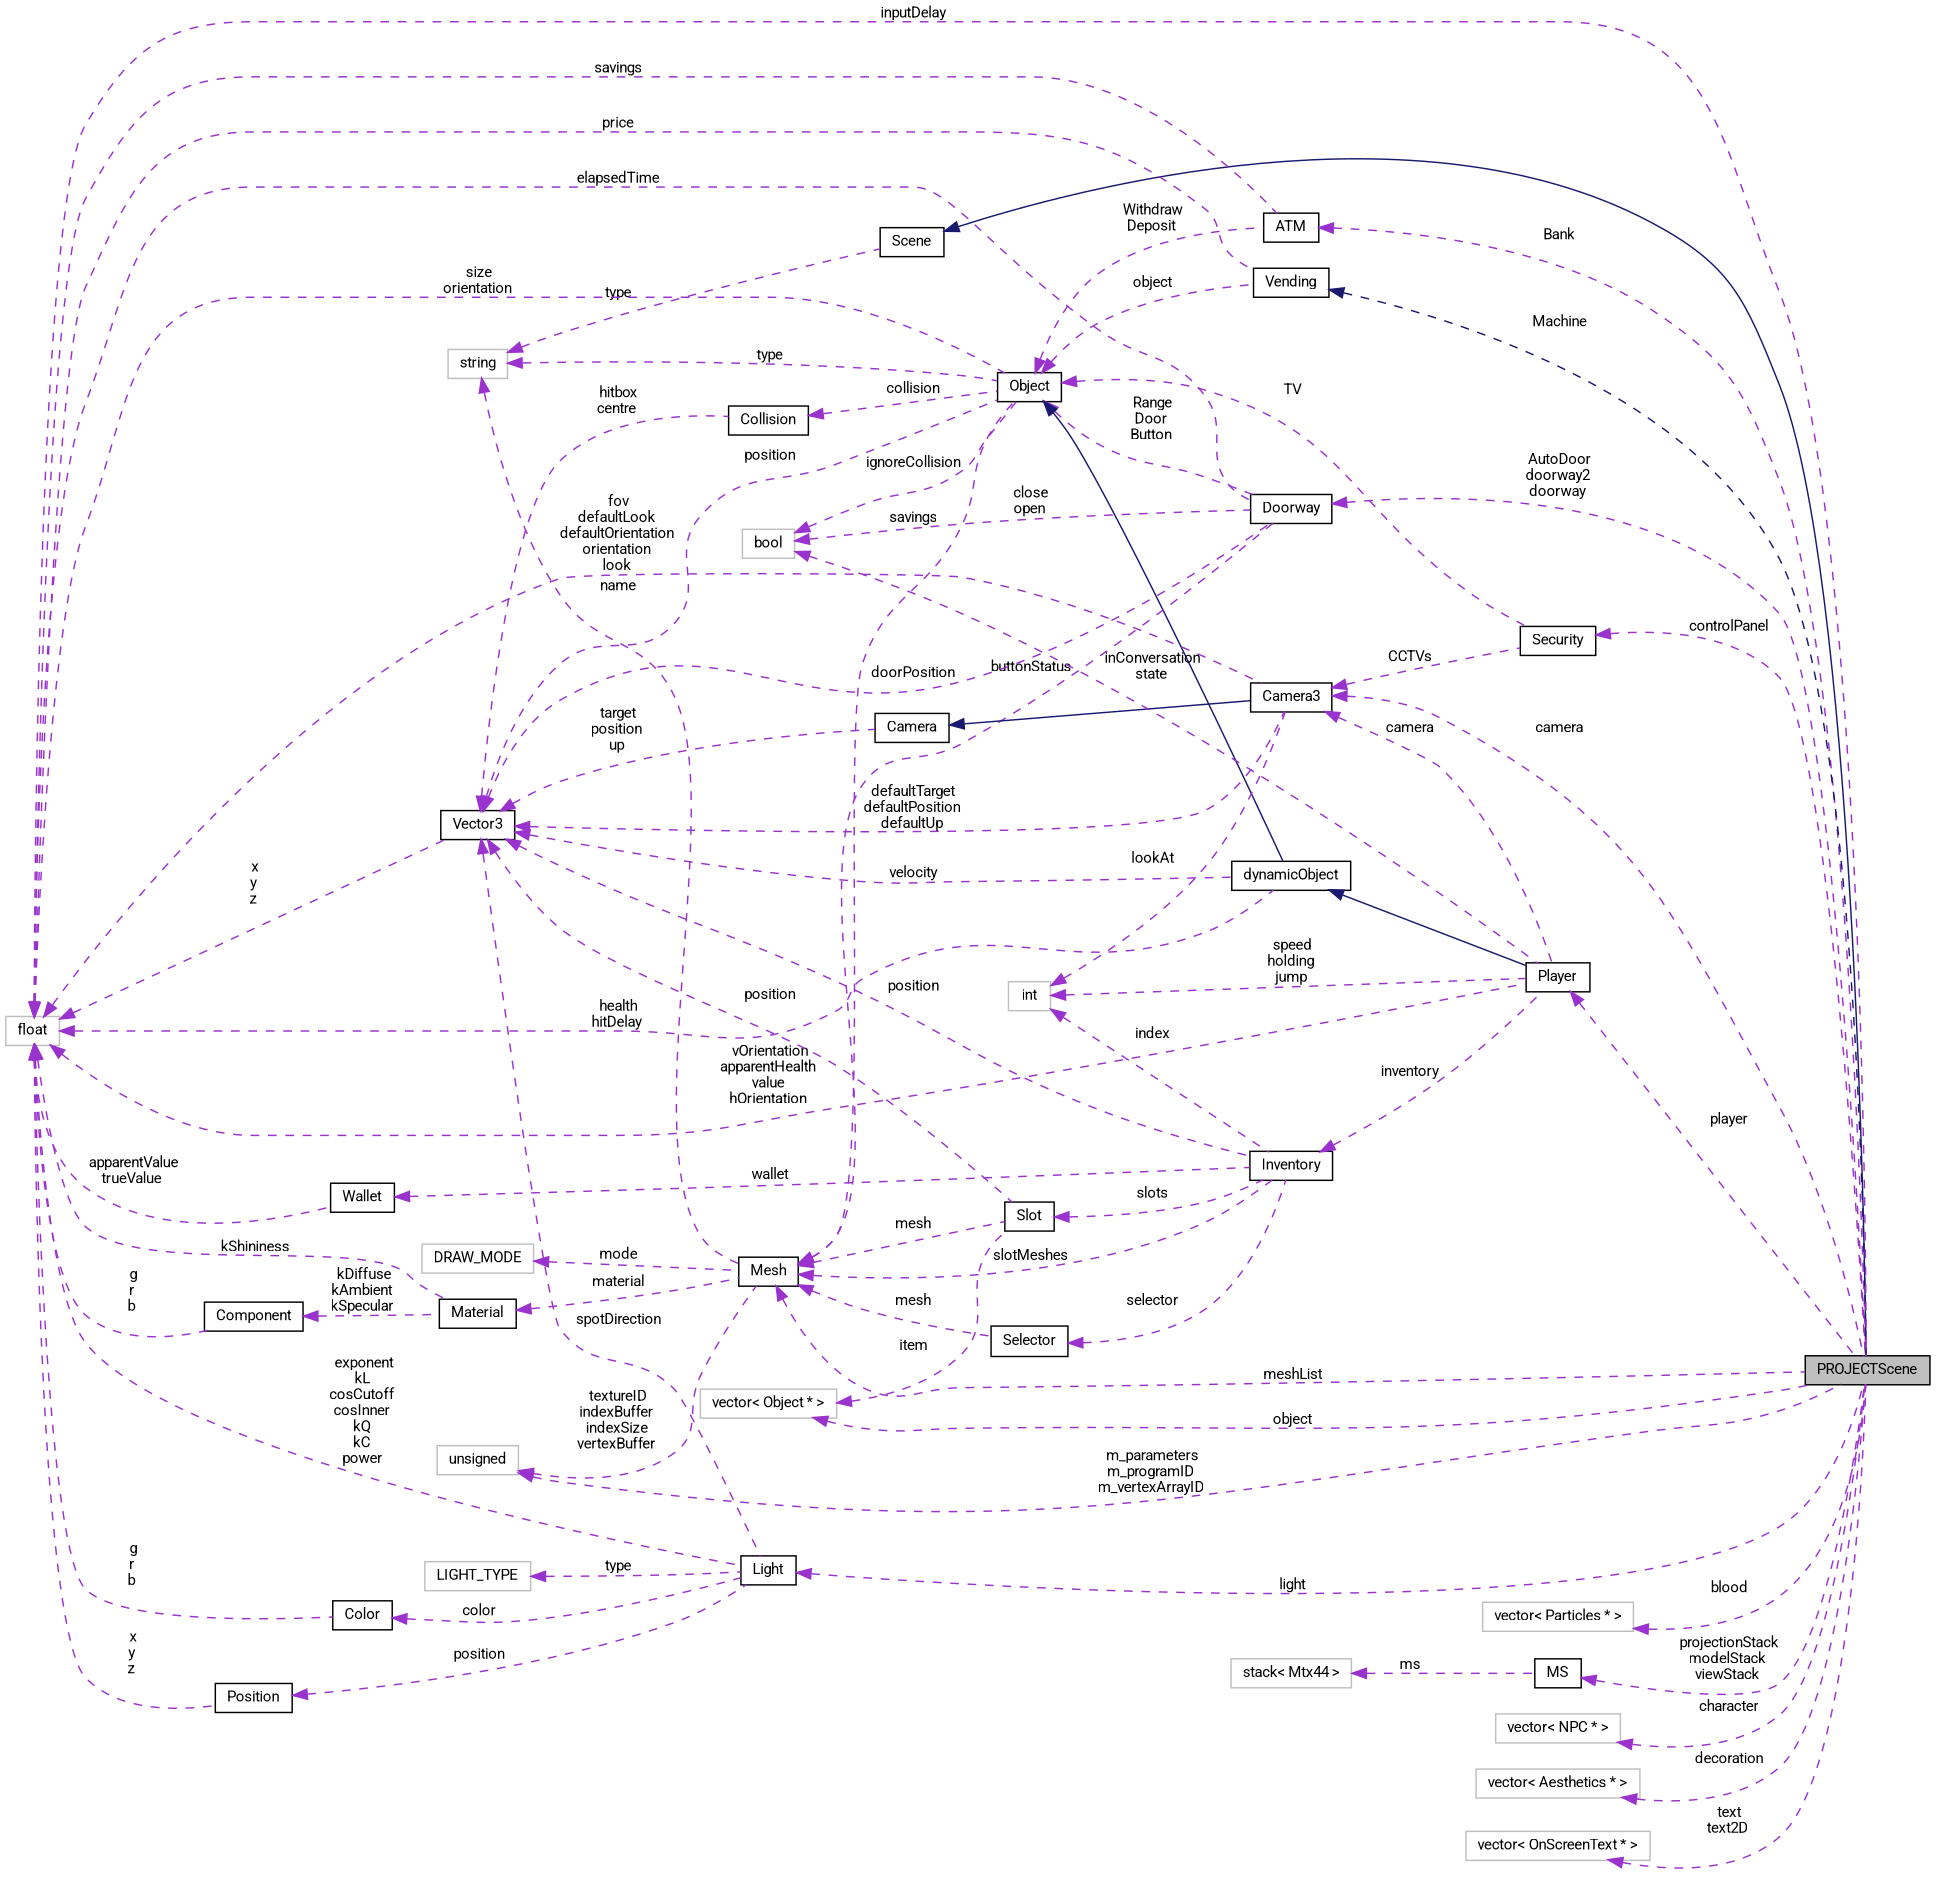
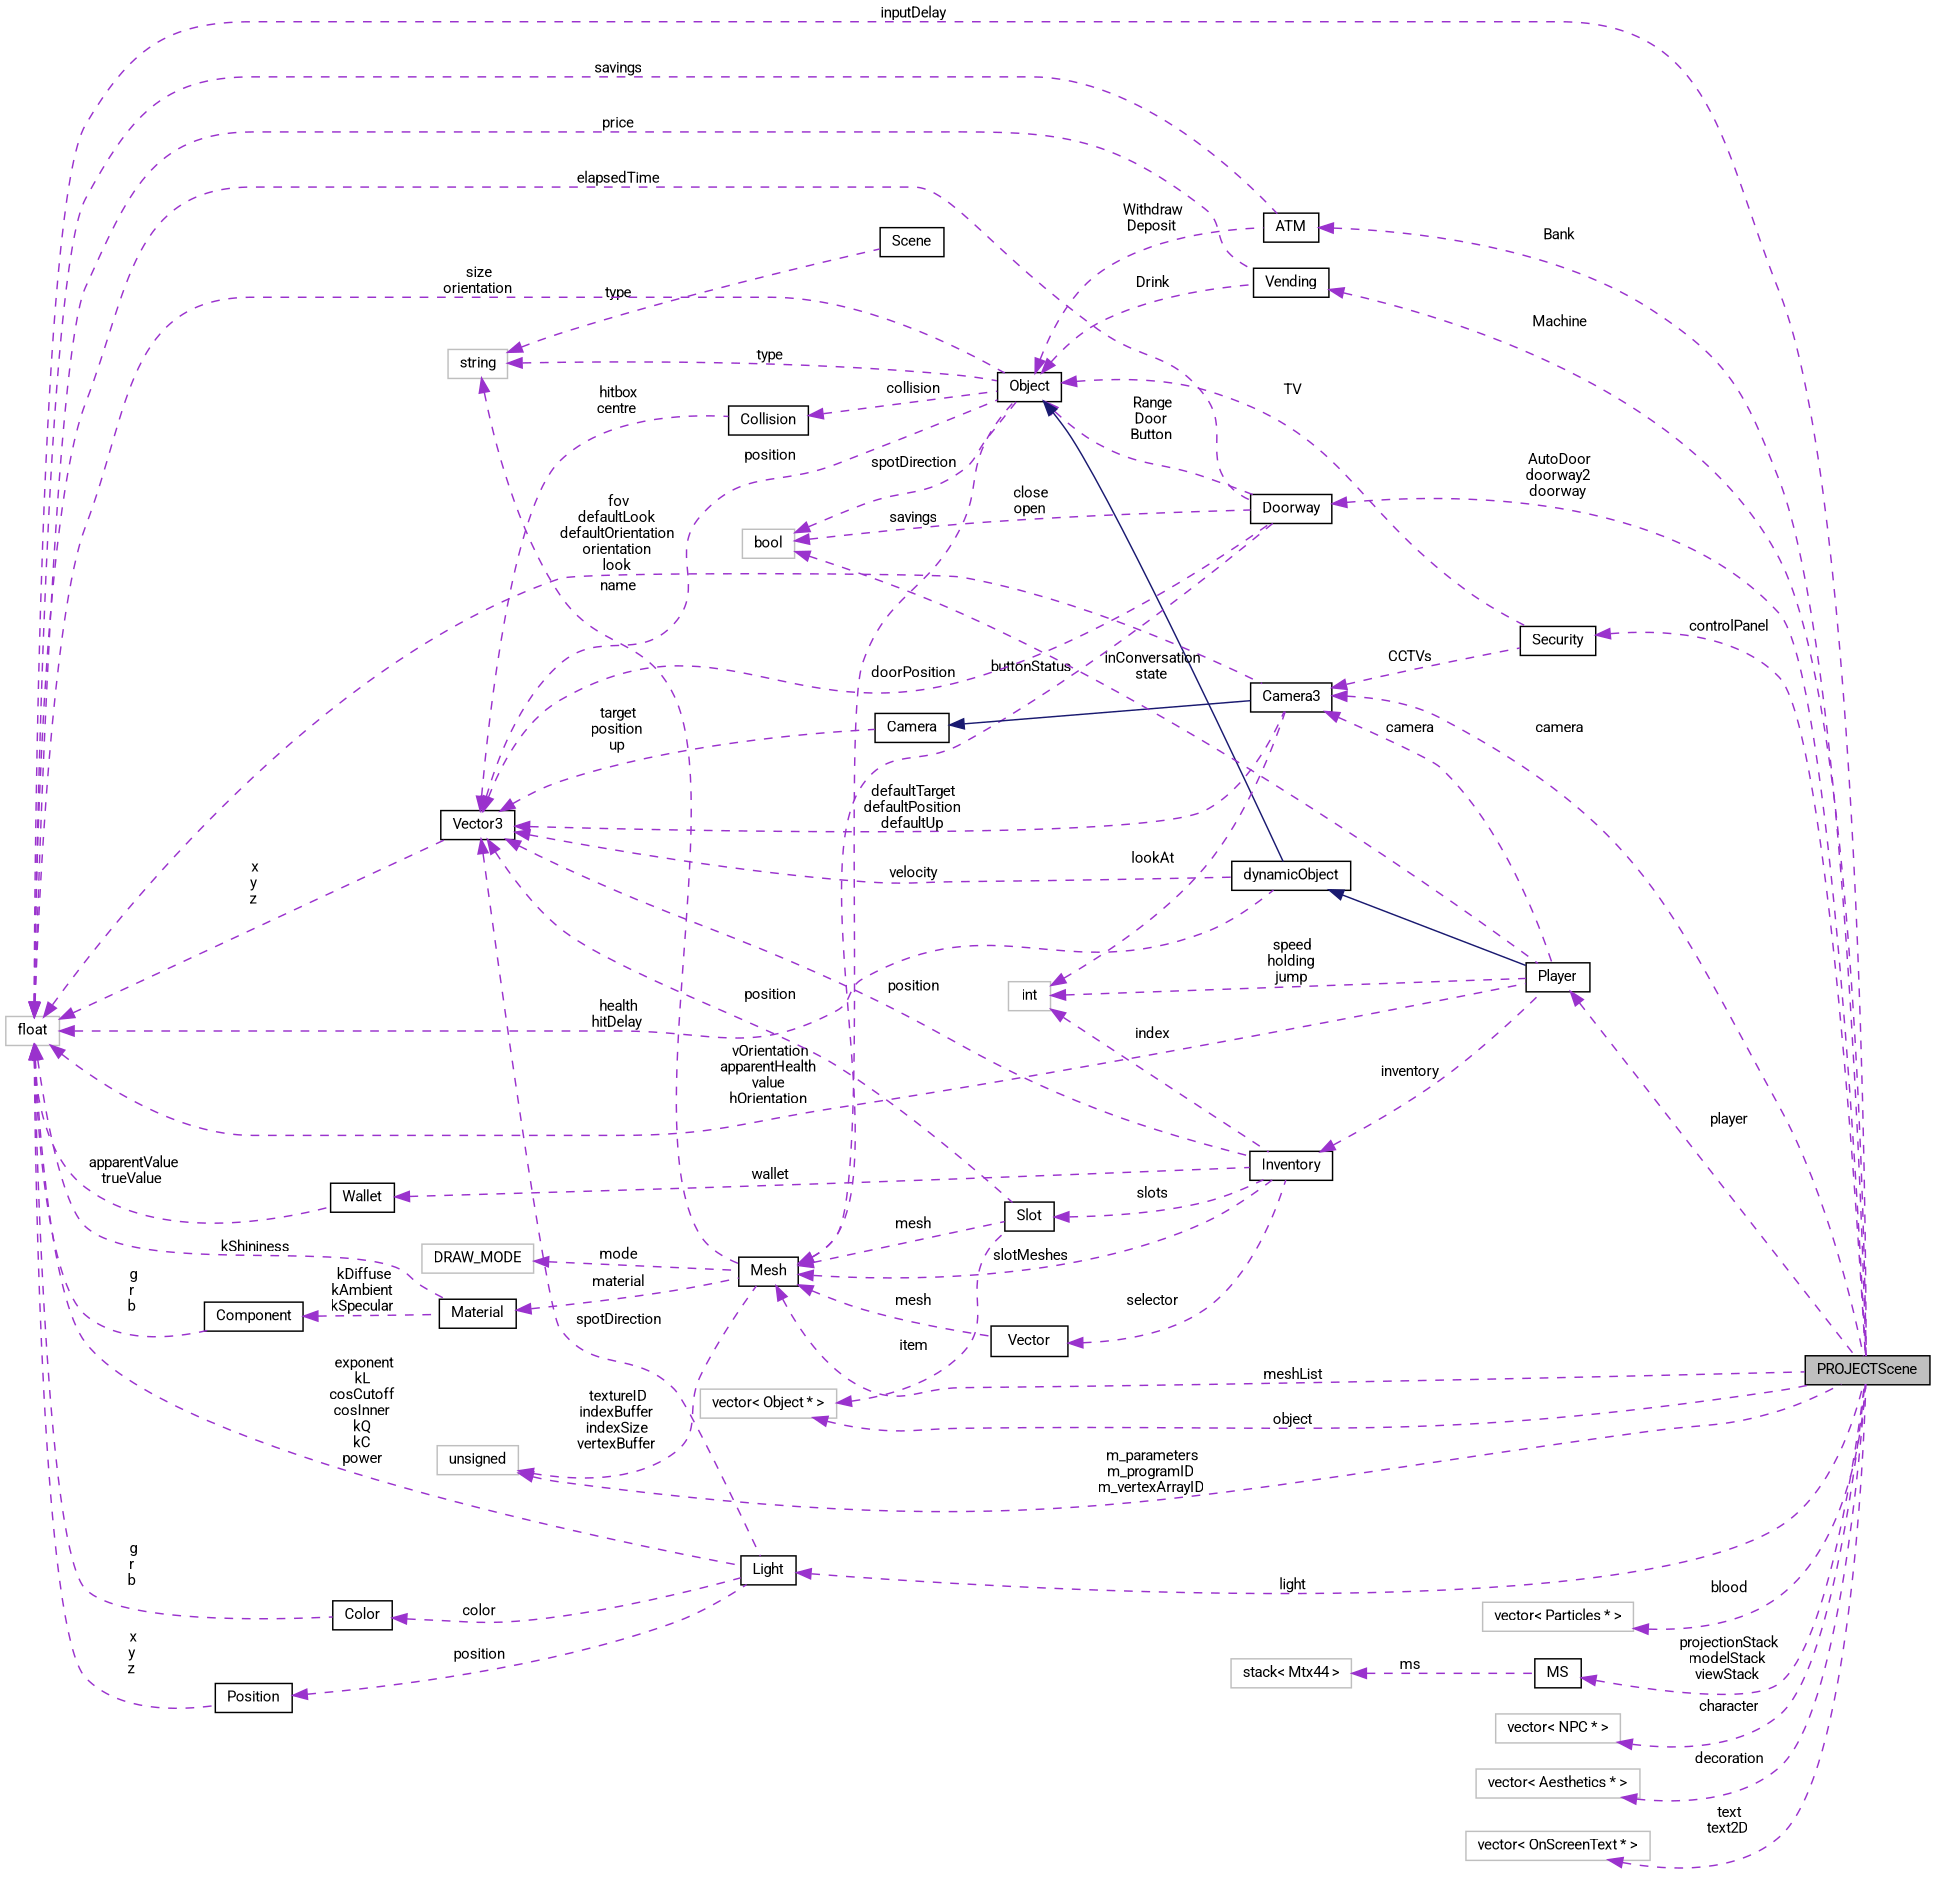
(1151, 283) -> (1151, 283)
(1787, 411) -> none
(912, 463) -> (912, 463)
(1793, 597) -> (1793, 597)
(1030, 1341) -> (1030, 1341)
(478, 1576) -> none
